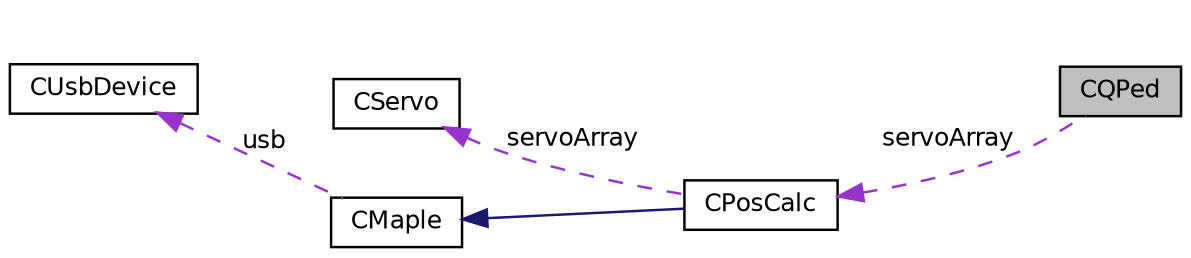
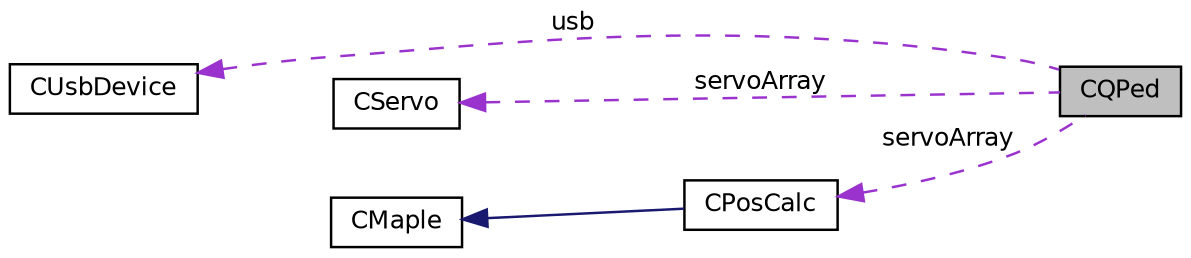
(261, 161) -> (641, 36)
(573, 172) -> (773, 97)
